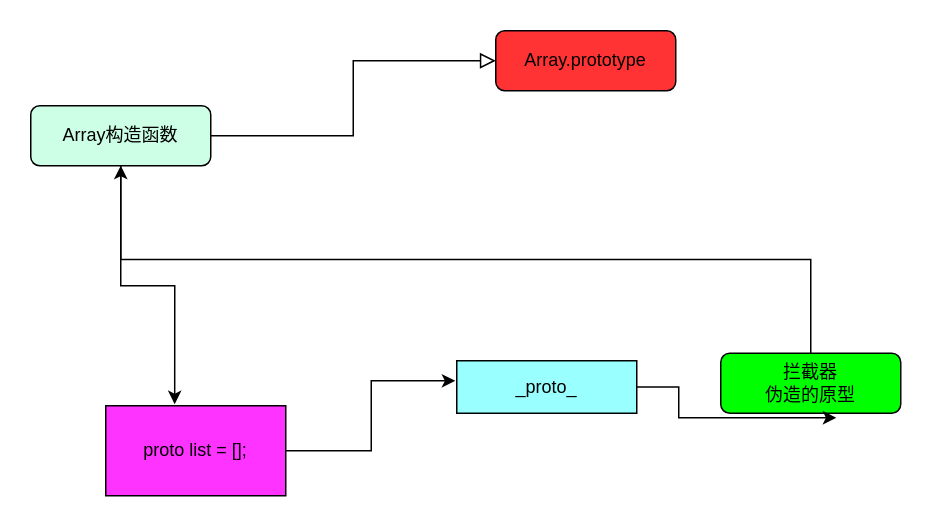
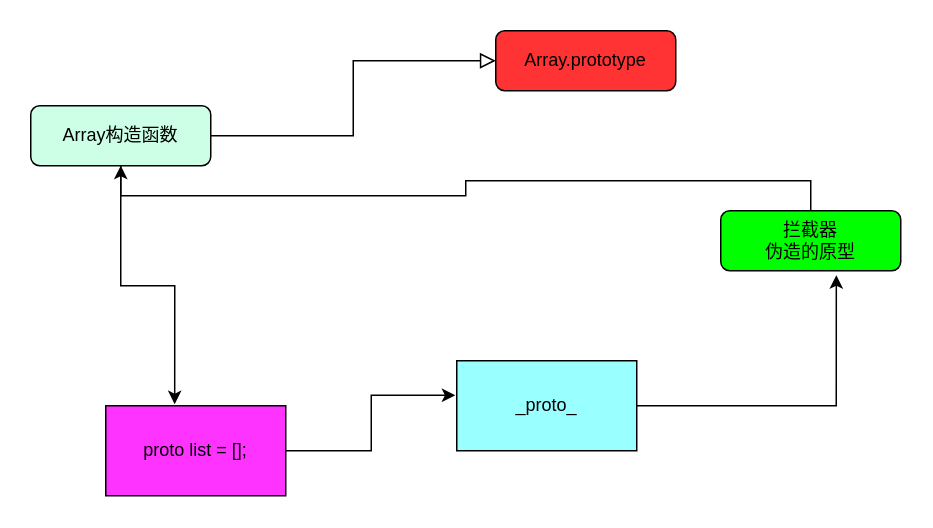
(811, 383) -> (811, 241)
(547, 387) -> (547, 406)
